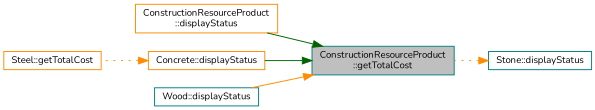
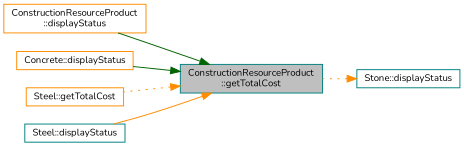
(120, 61) -> (147, 89)
(207, 97) -> (75, 133)
